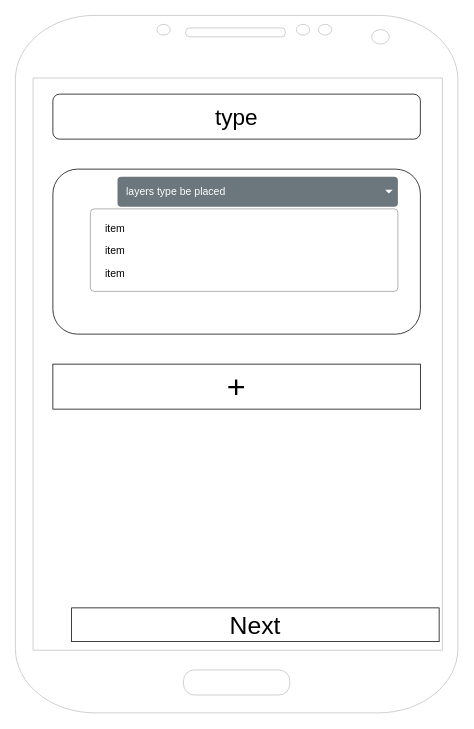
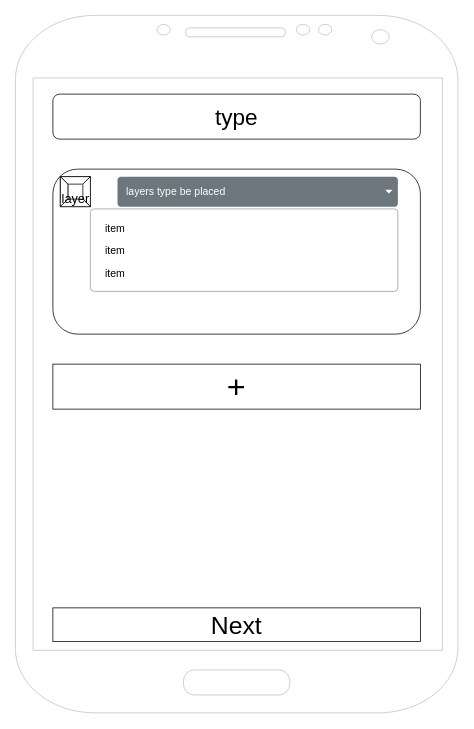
none -> (75, 192)
(255, 625) -> (237, 625)
